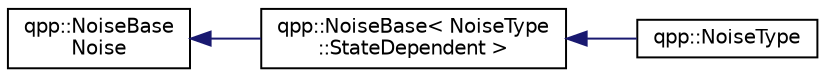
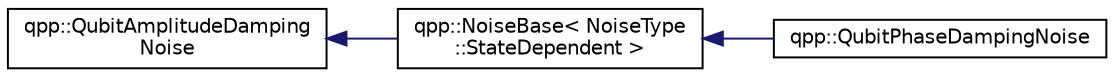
(99, 39) -> (167, 39)
(727, 39) -> (940, 39)
